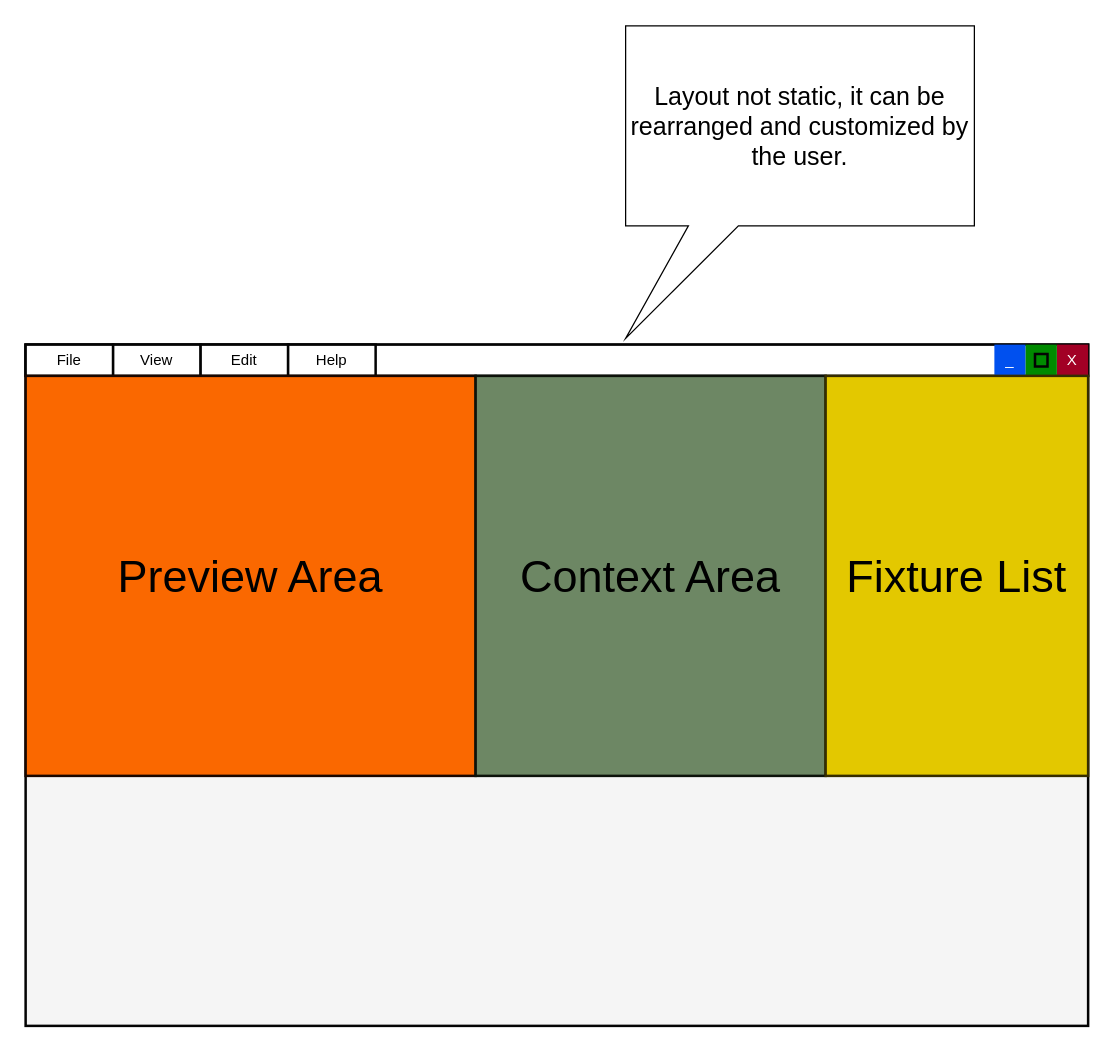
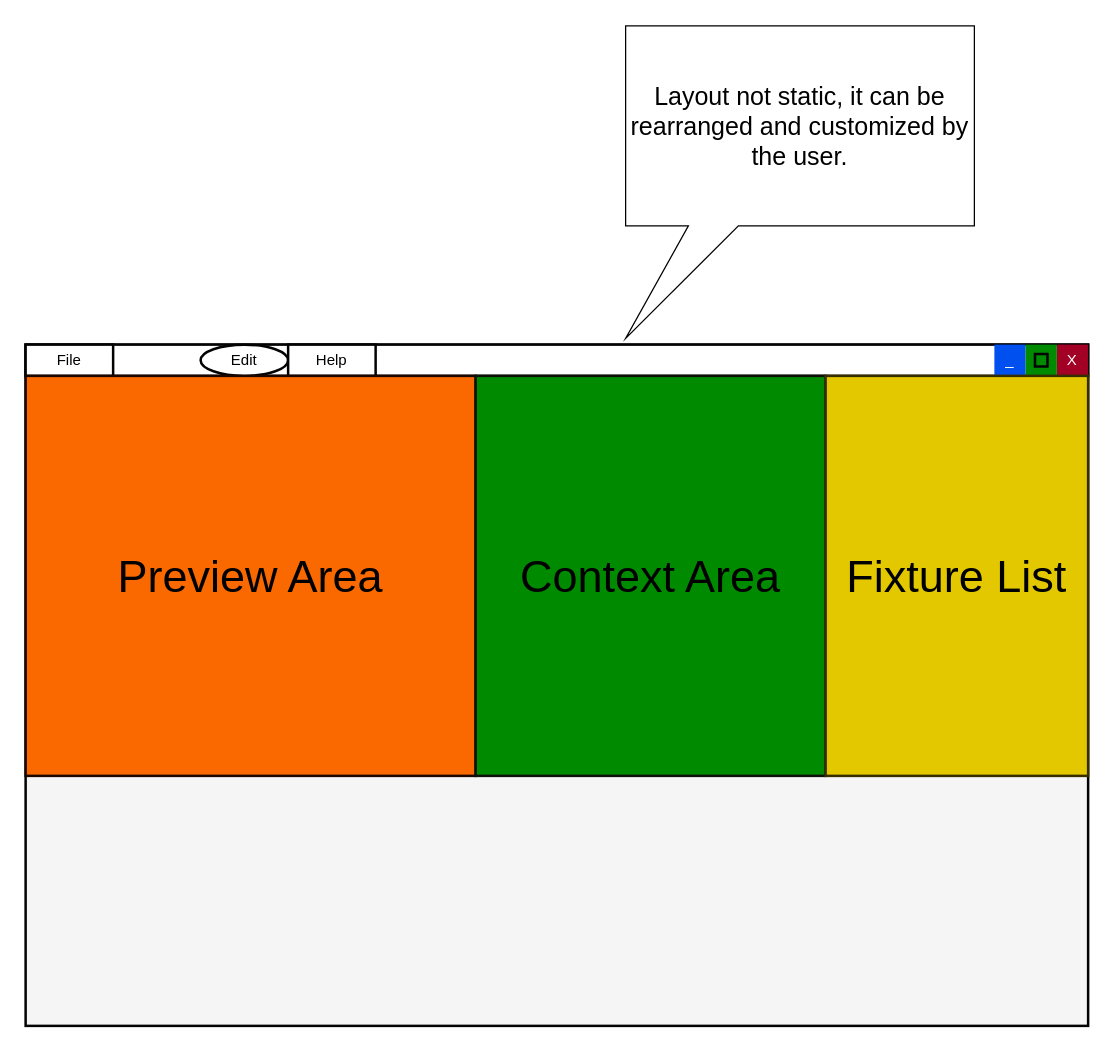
(157, 360) -> none
(244, 360) -> (244, 360)
(651, 576) -> (651, 576)
